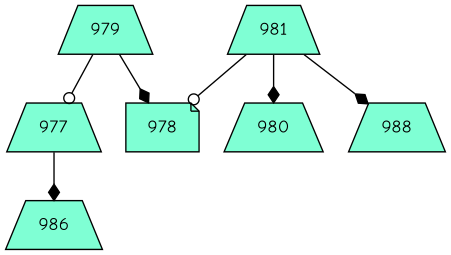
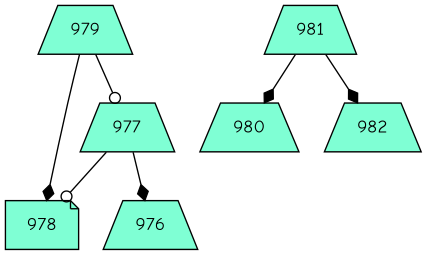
(222, 75) -> (88, 172)
(397, 127) -> (373, 127)
(54, 225) -> (150, 225)
